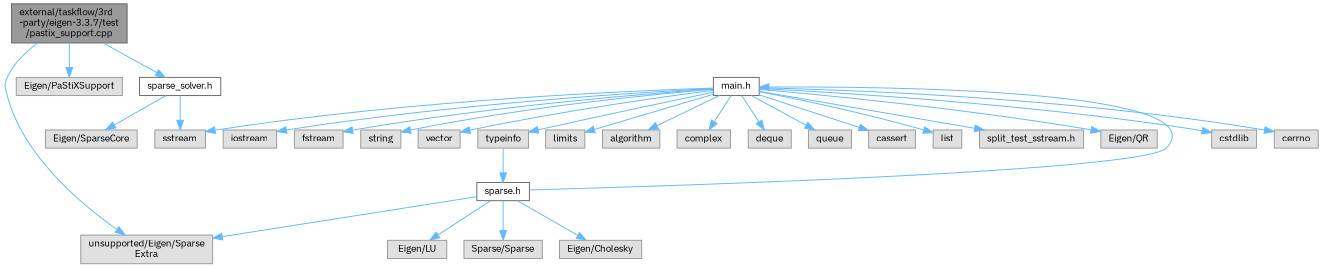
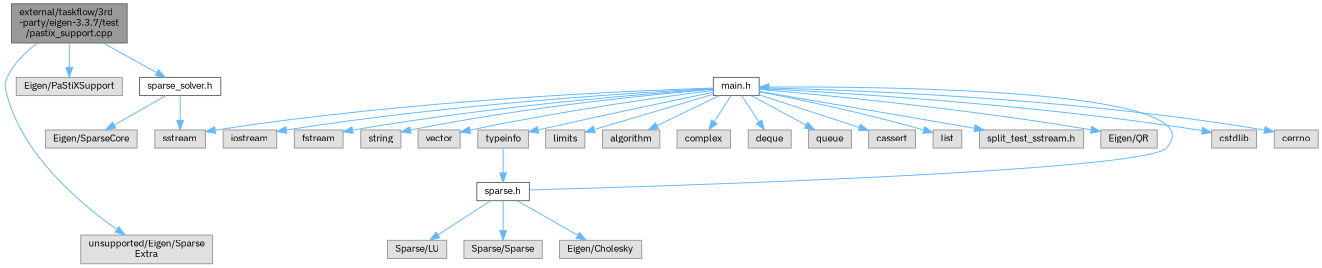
(349, 217) -> none
(417, 249) -> (417, 249)
